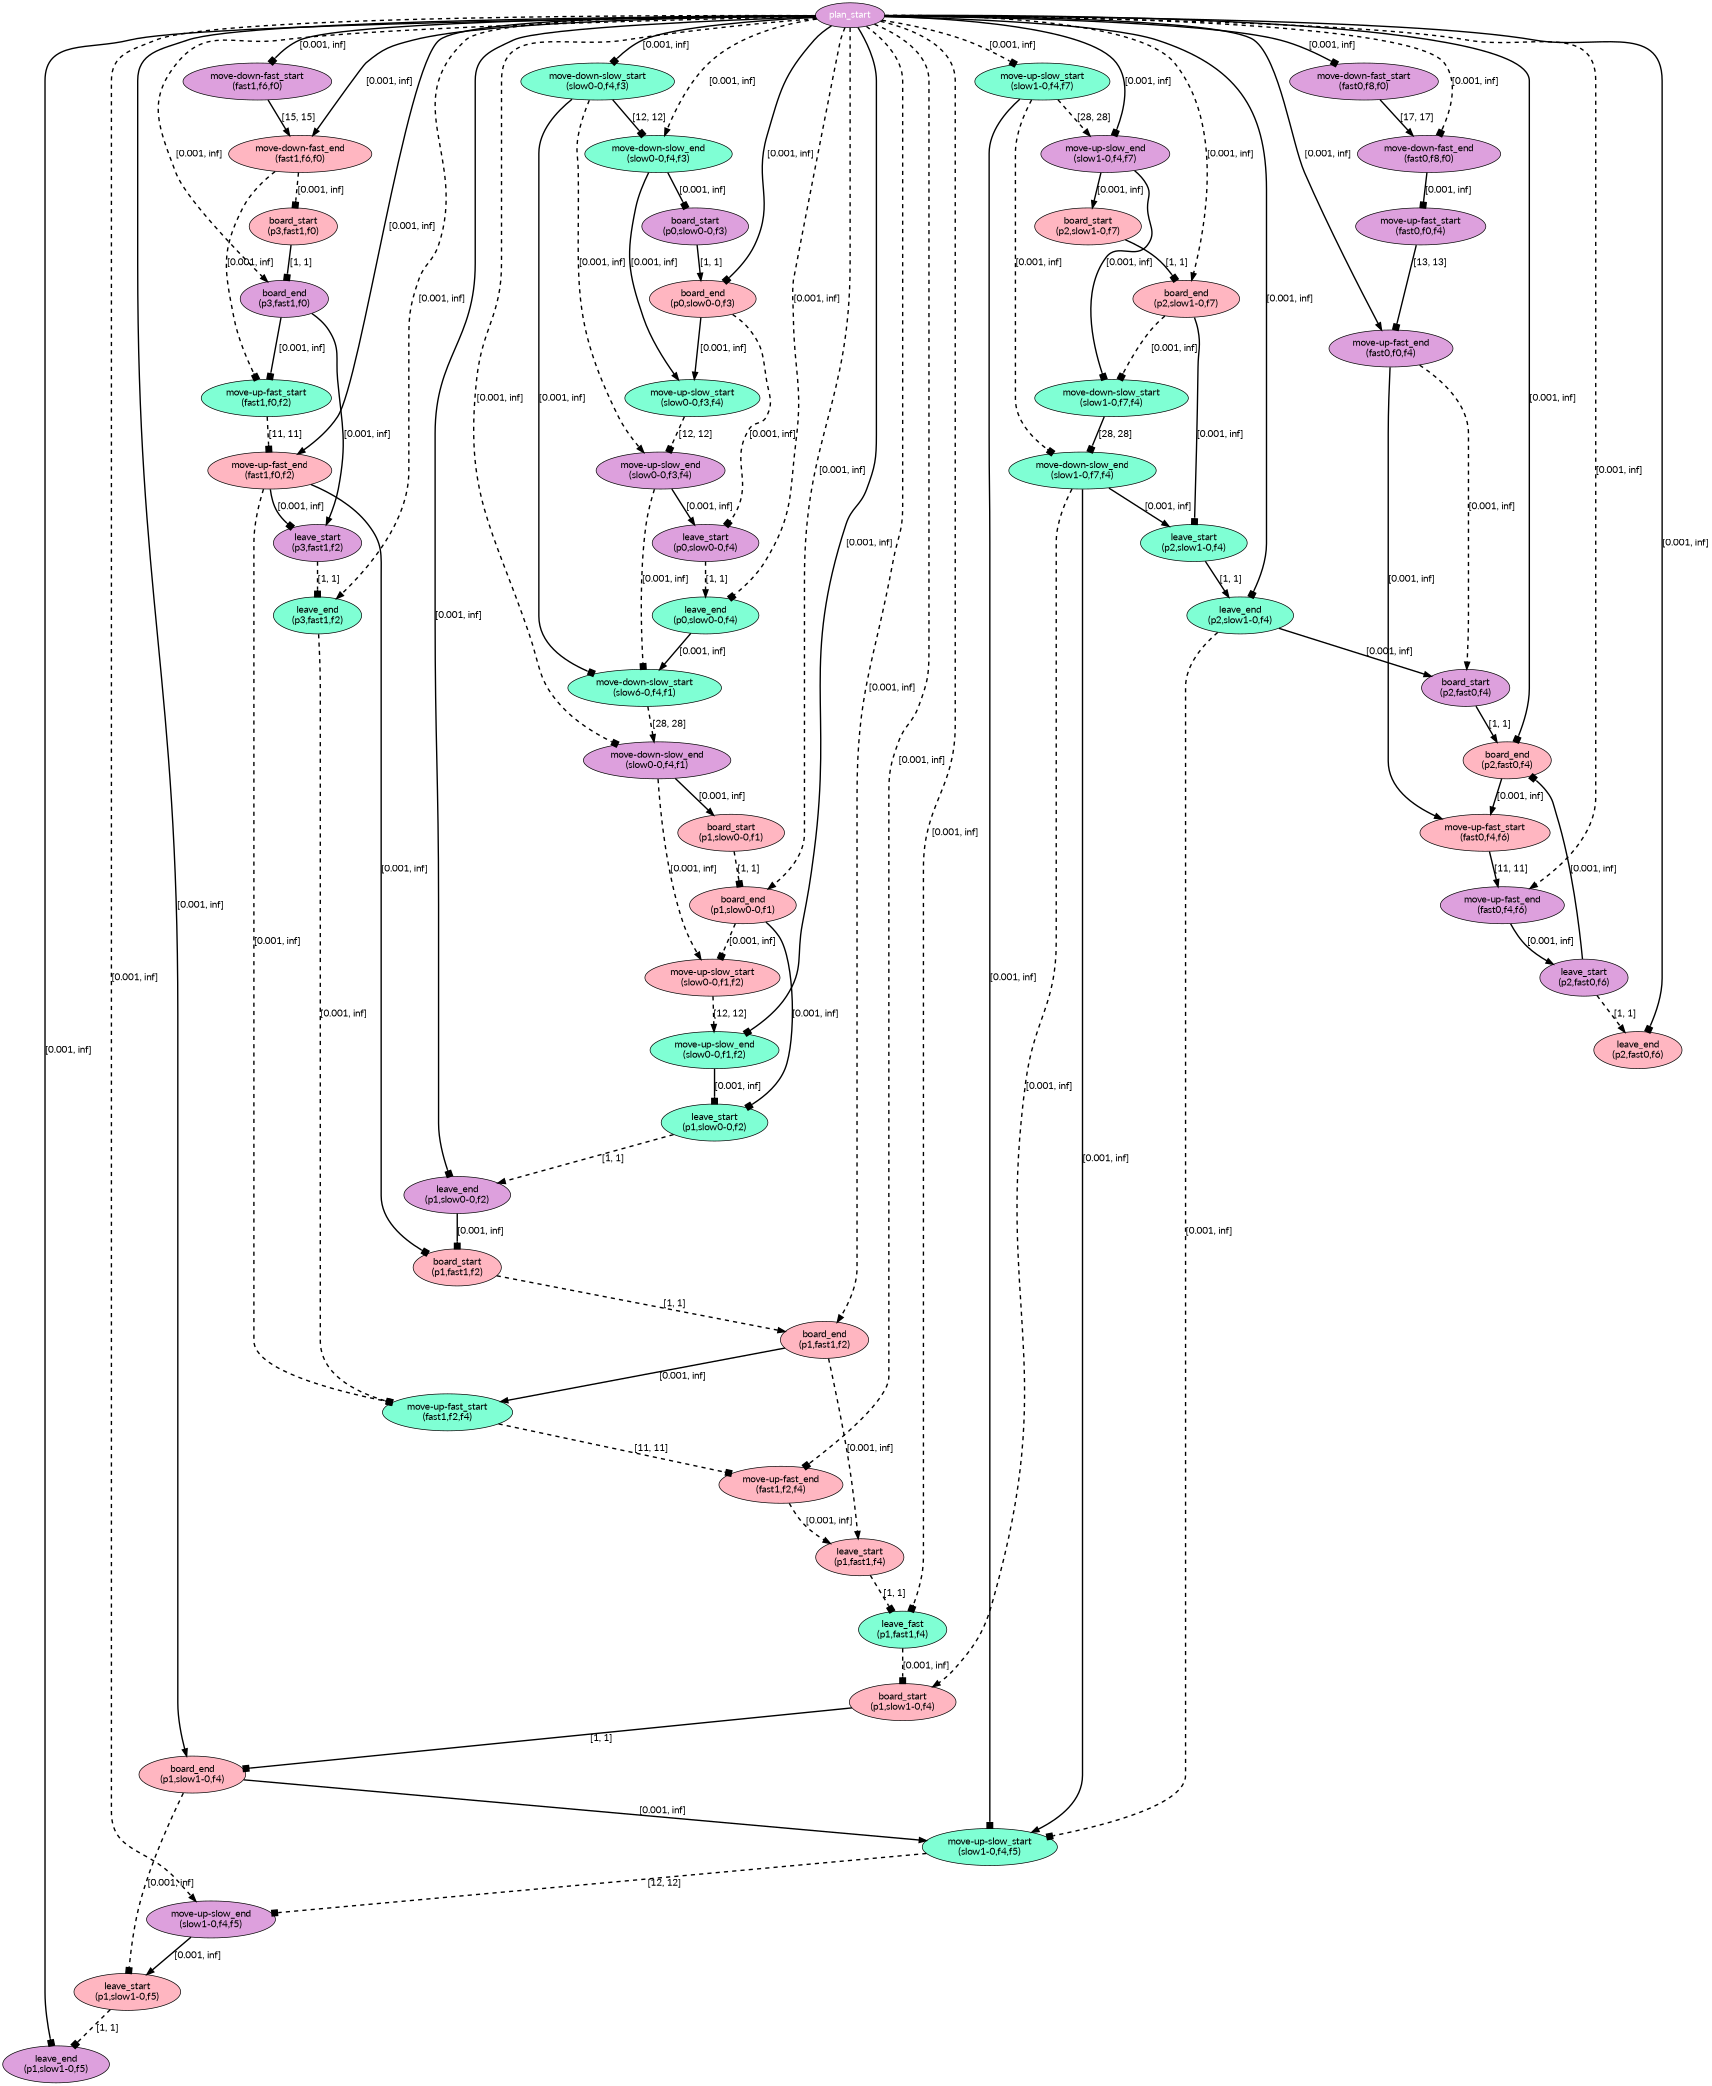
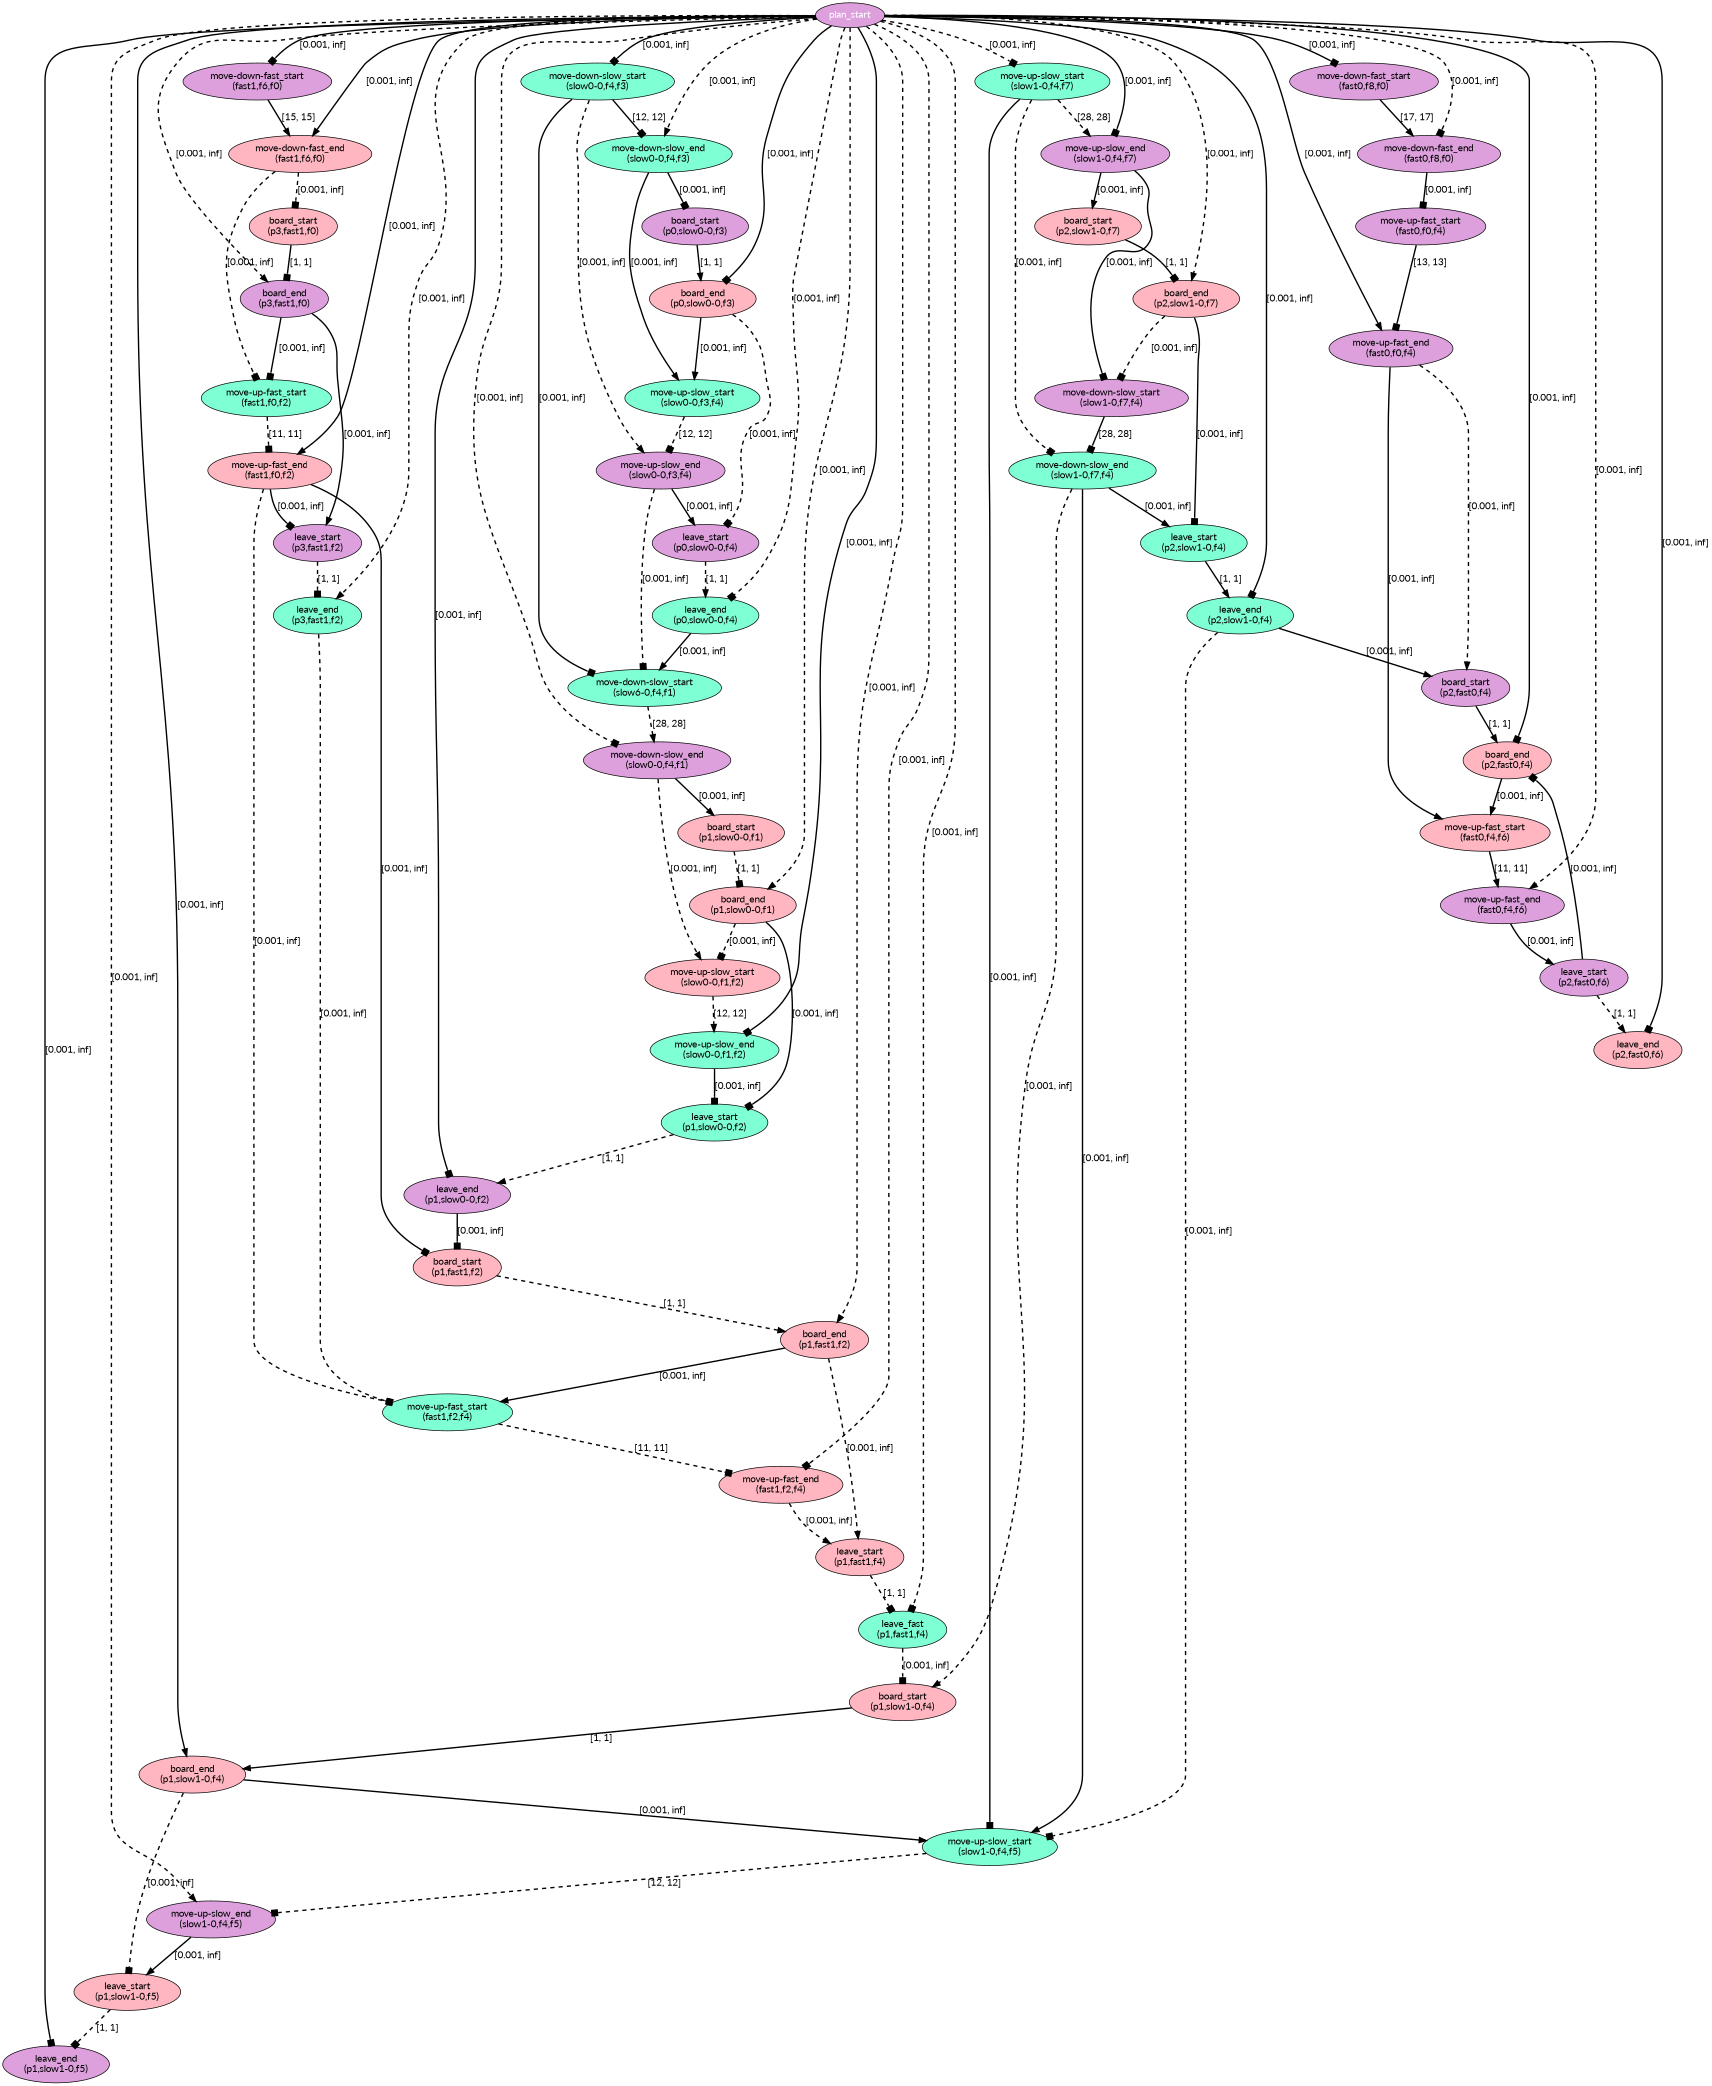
(1112, 398) -> (1112, 398)
(551, 1738) -> (551, 1738)
